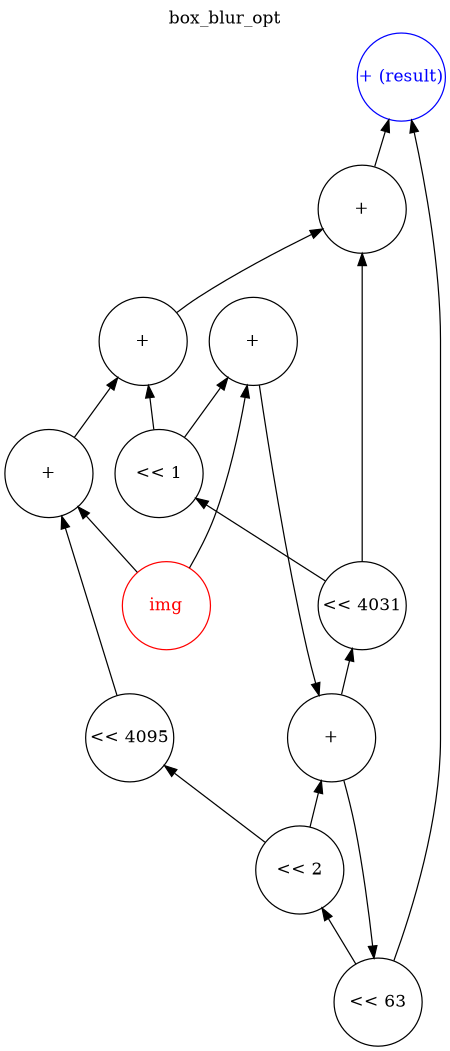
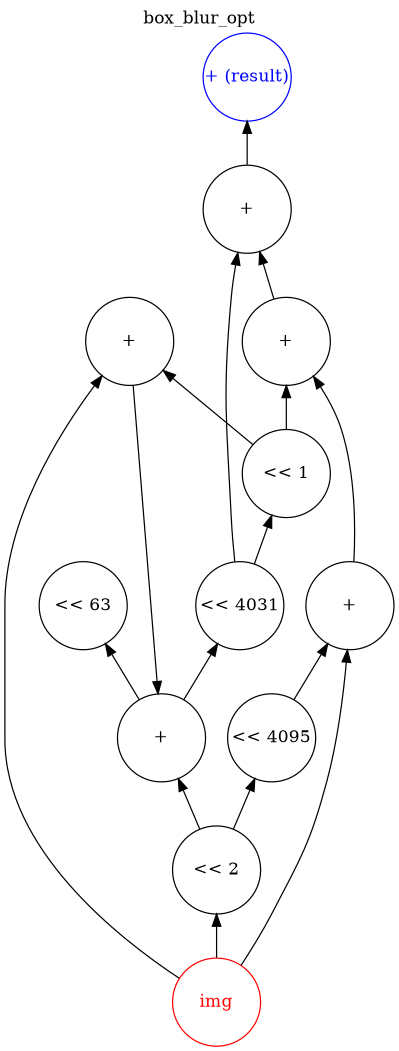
(440, 548) -> none
(342, 941) -> (217, 942)
